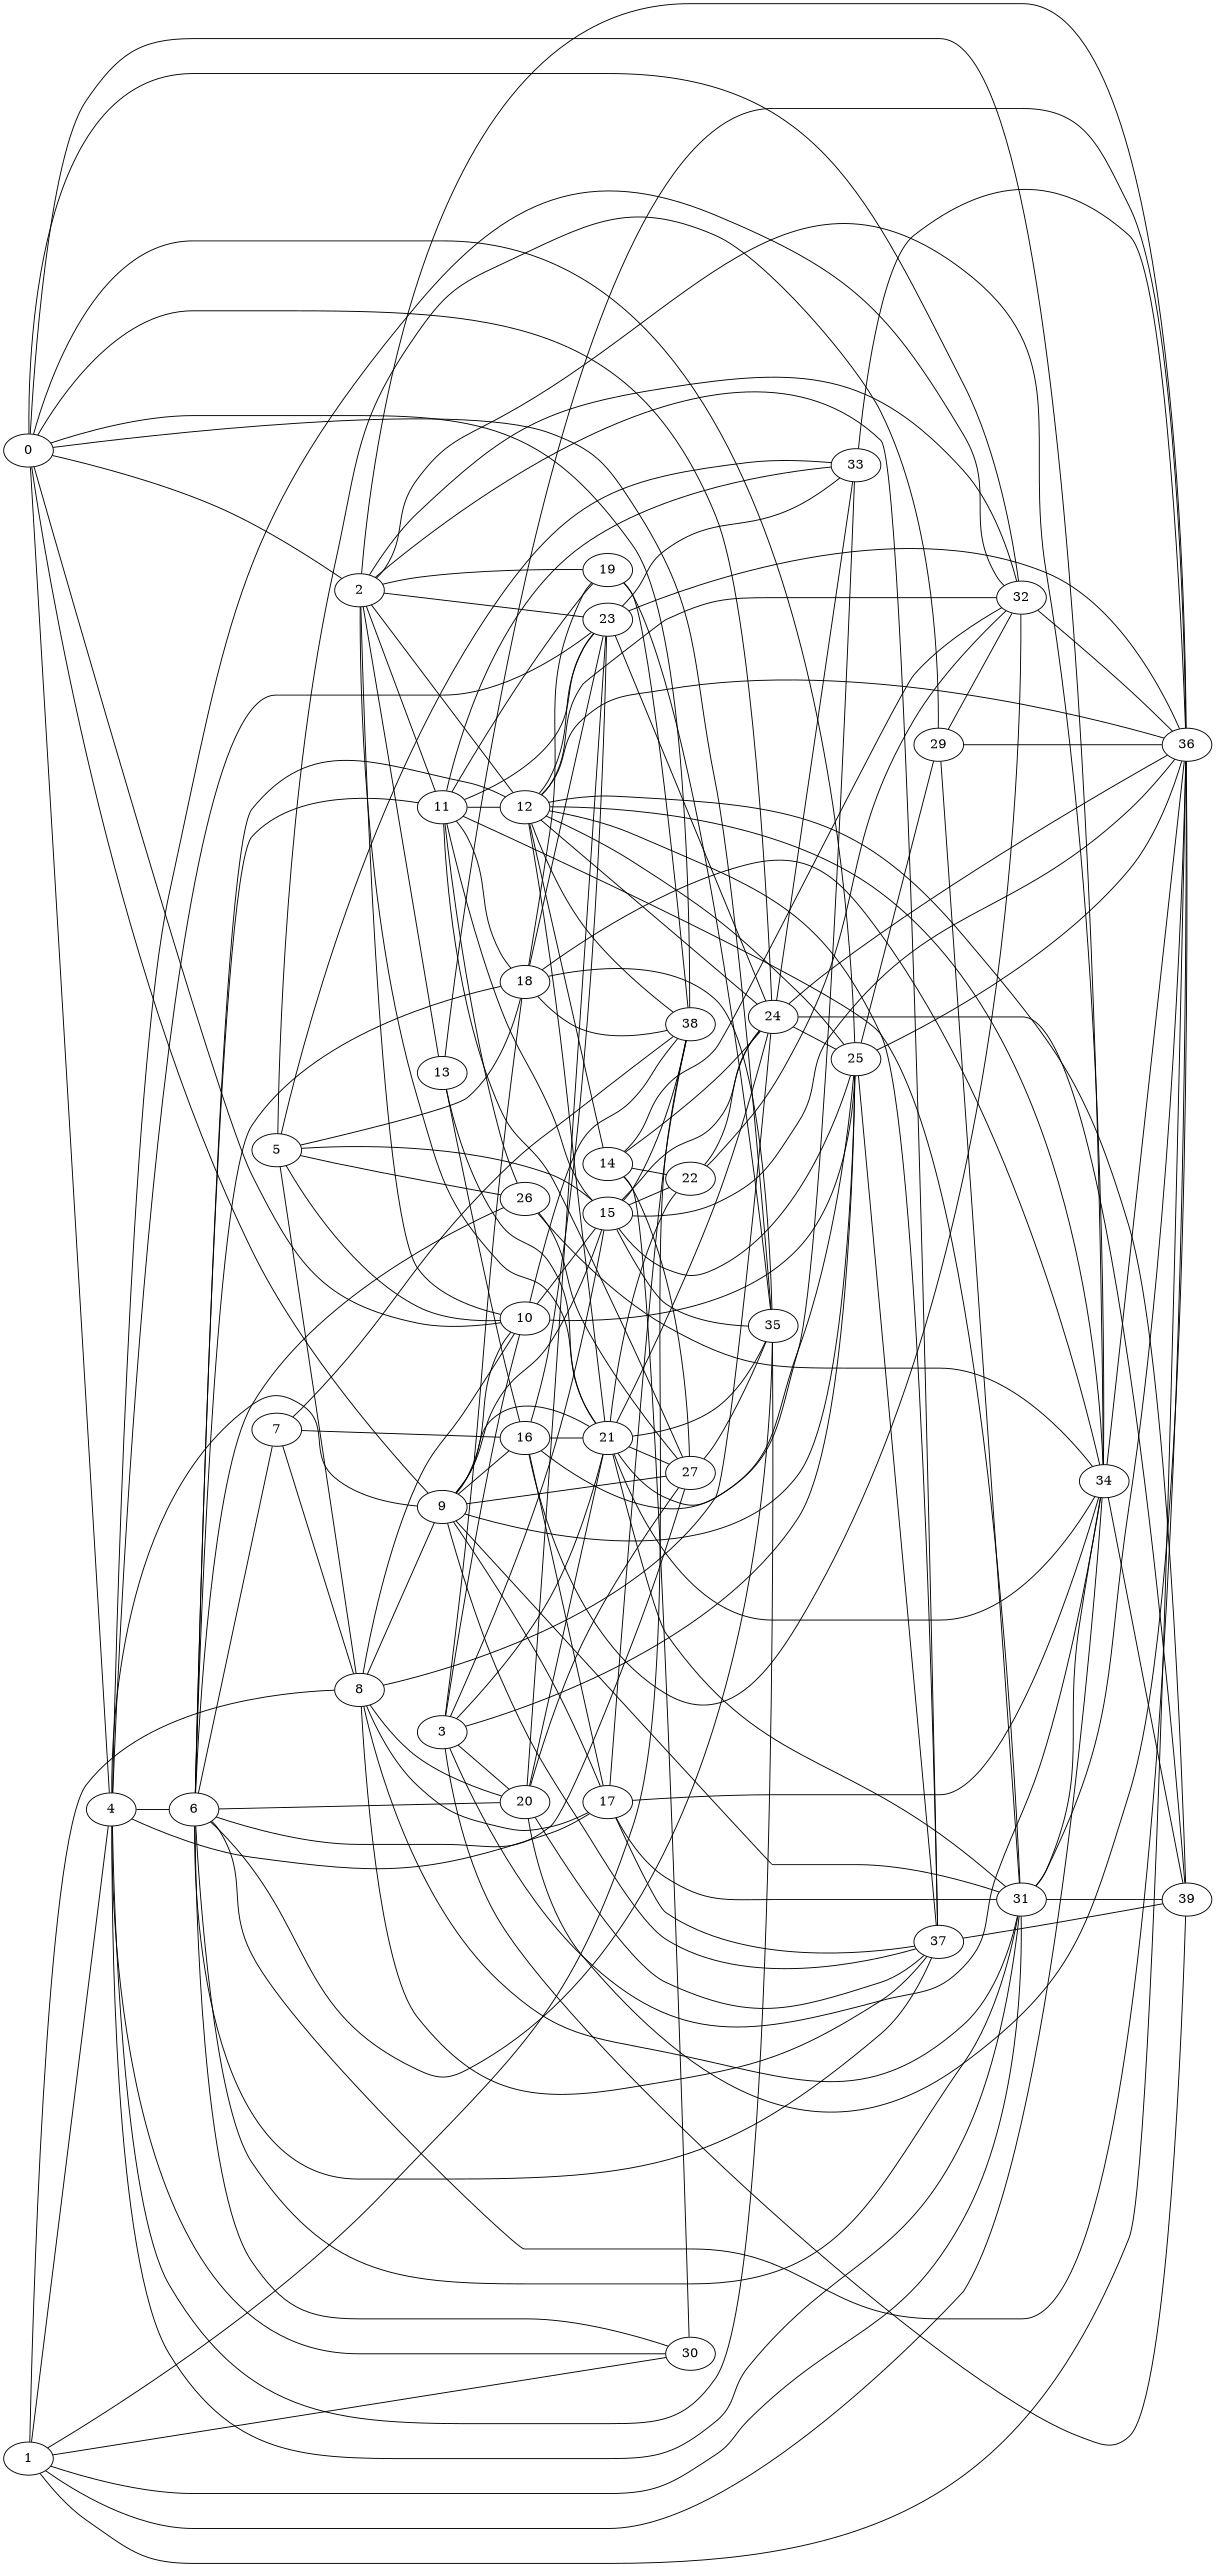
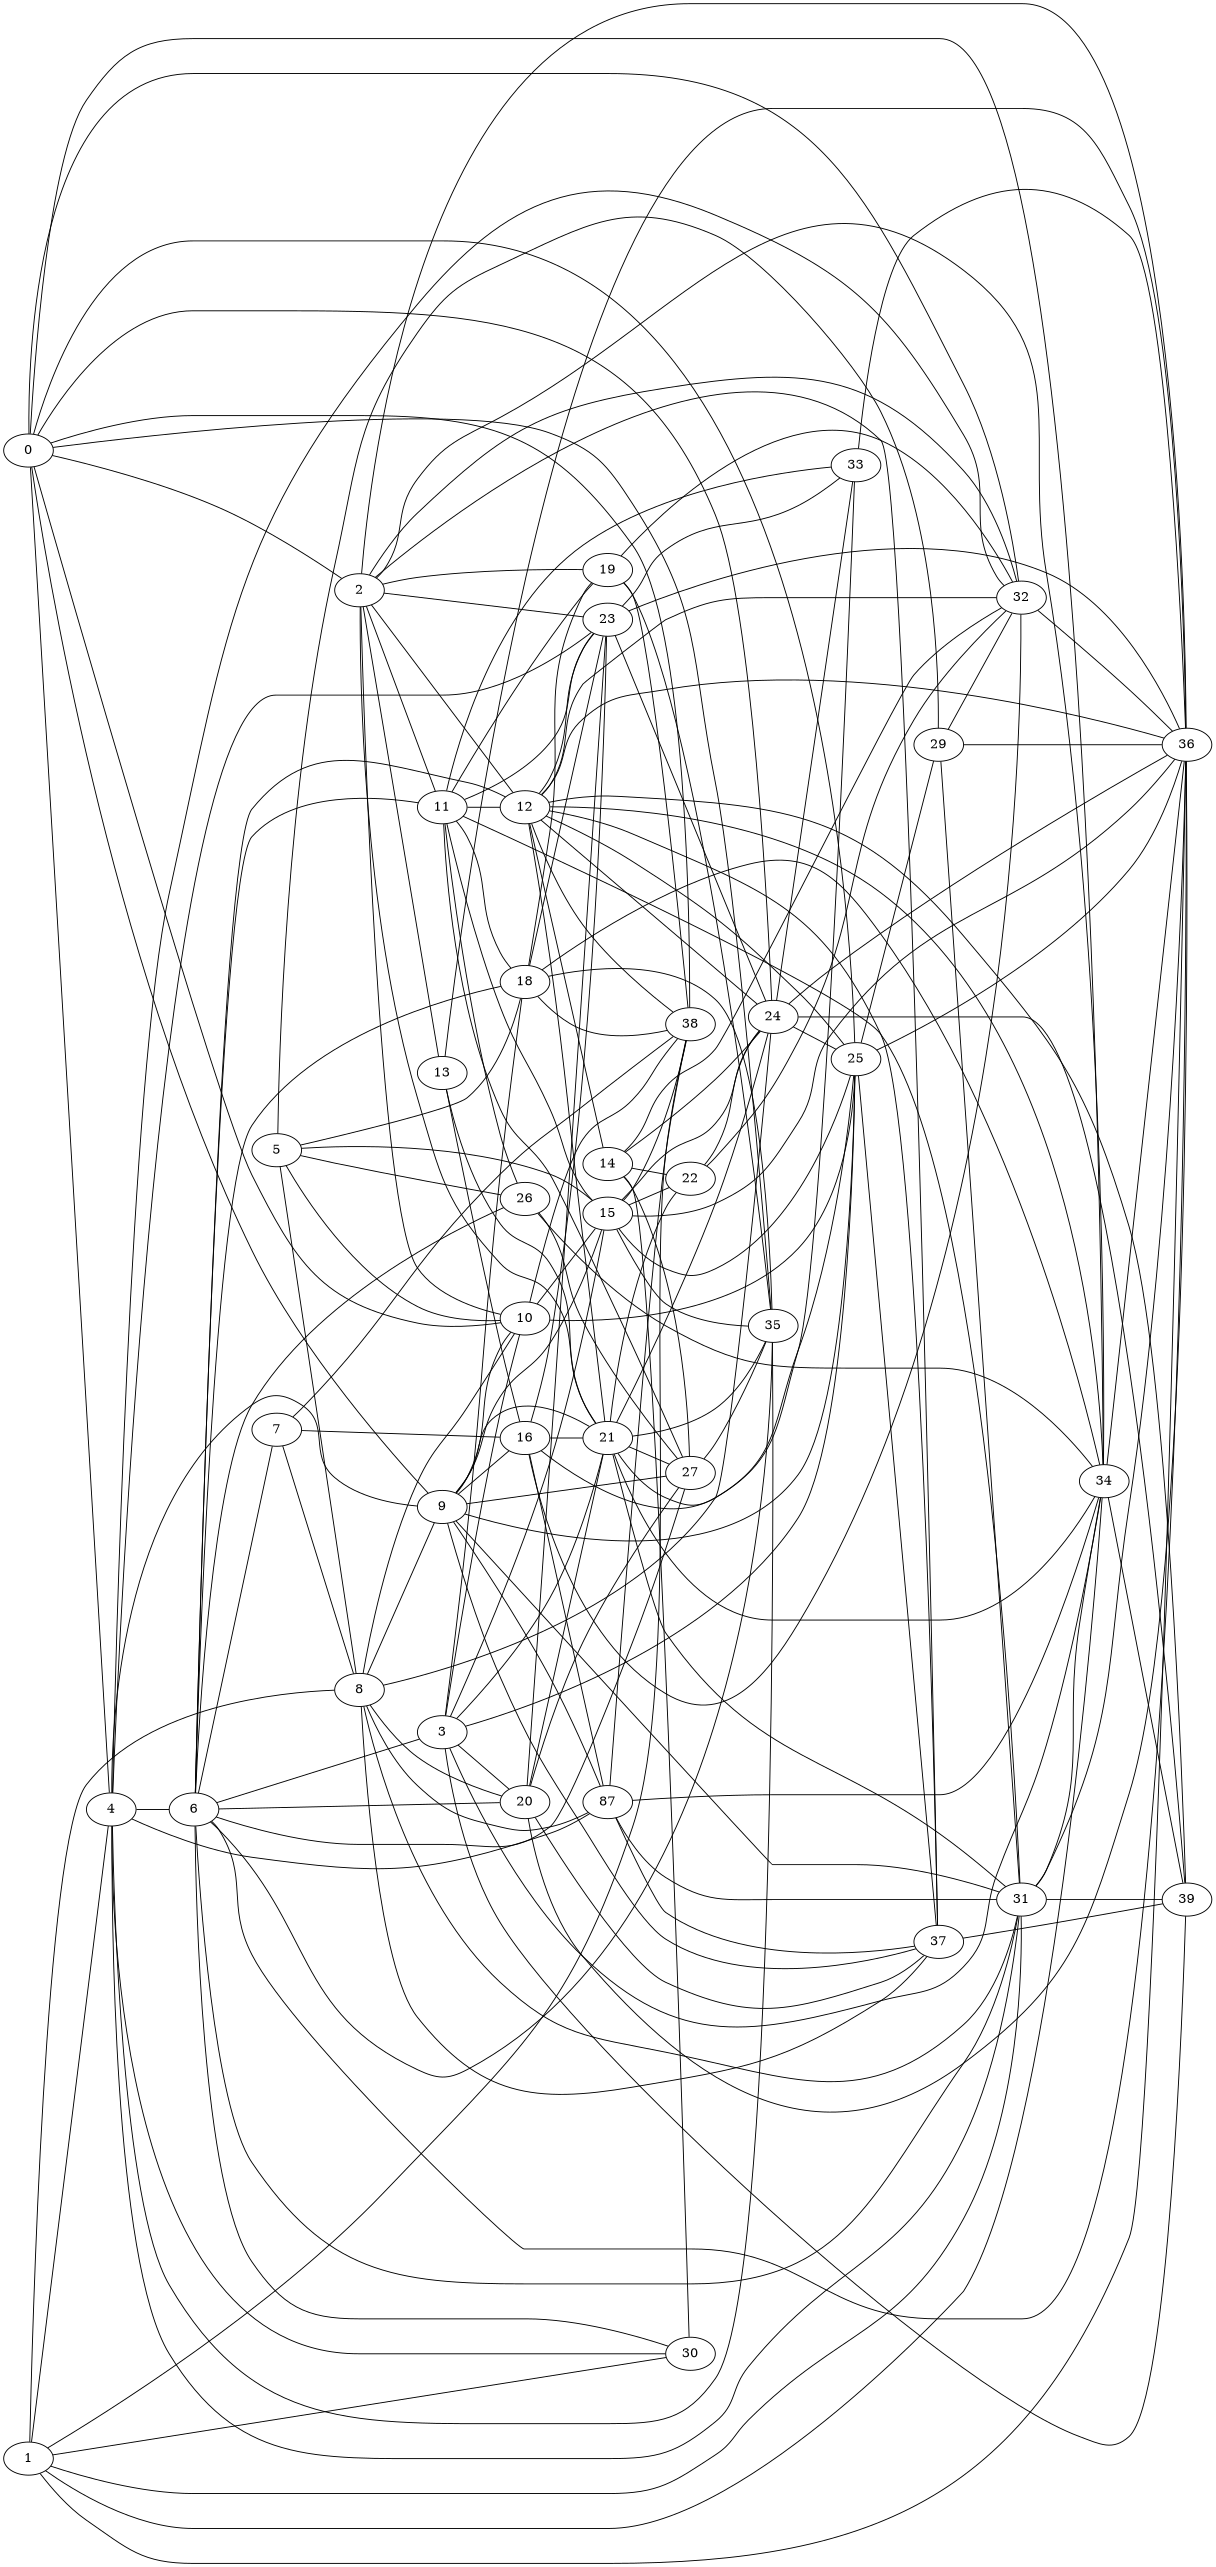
none -> (829, 431)
(446, 684) -> none
(608, 1802) -> (608, 1802)
(471, 2179) -> (318, 1771)
